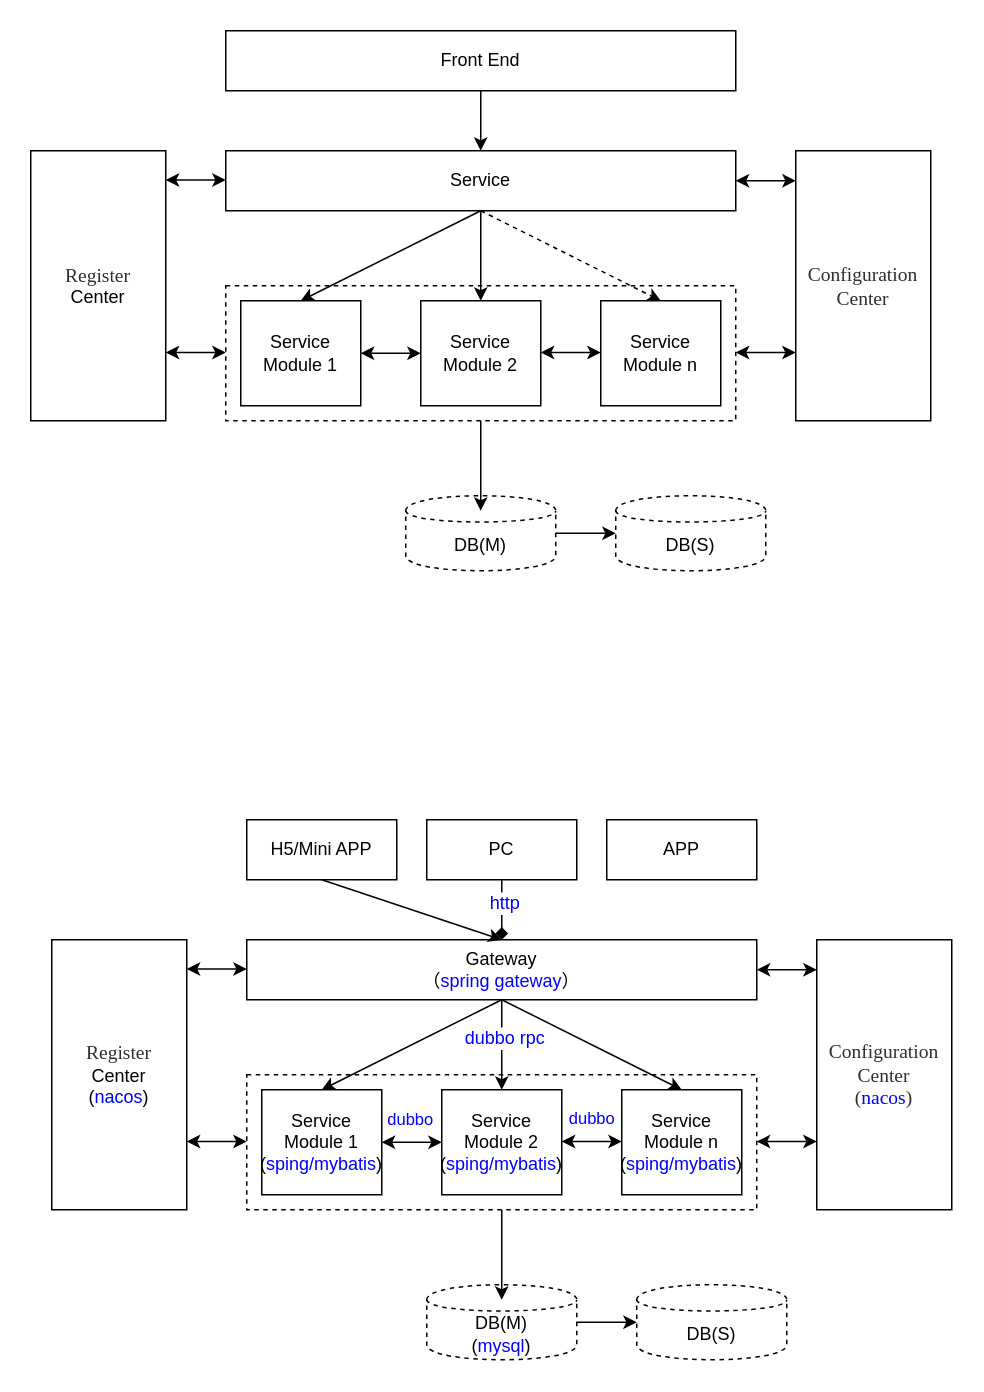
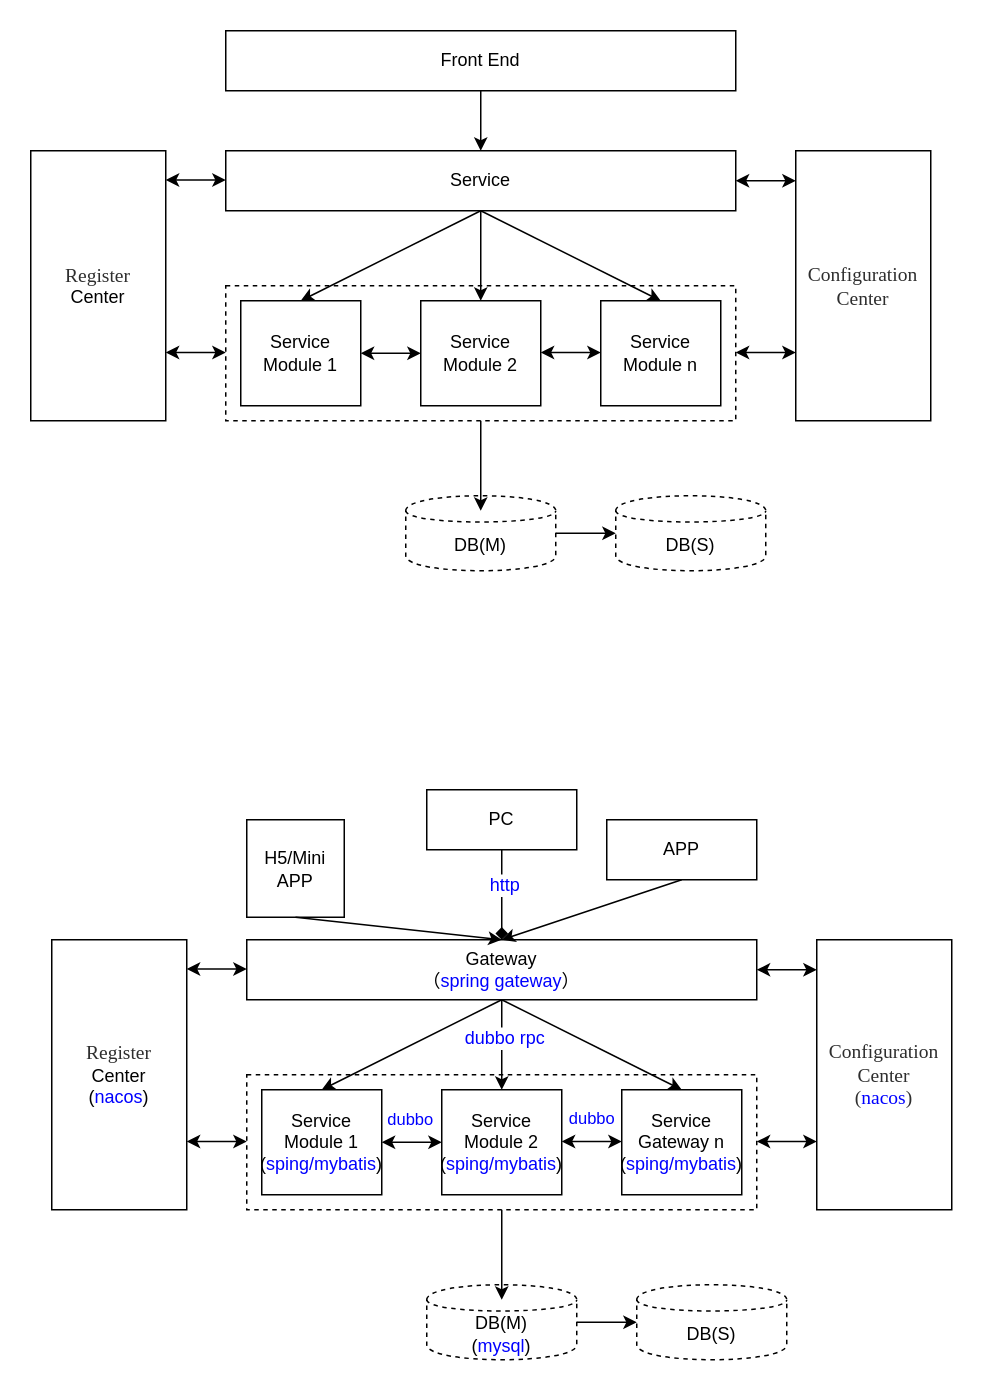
(567, 254) -> (567, 254)
(322, 850) -> (296, 869)
(502, 850) -> (502, 820)
none -> (595, 909)
(682, 1142) -> (682, 1142)
